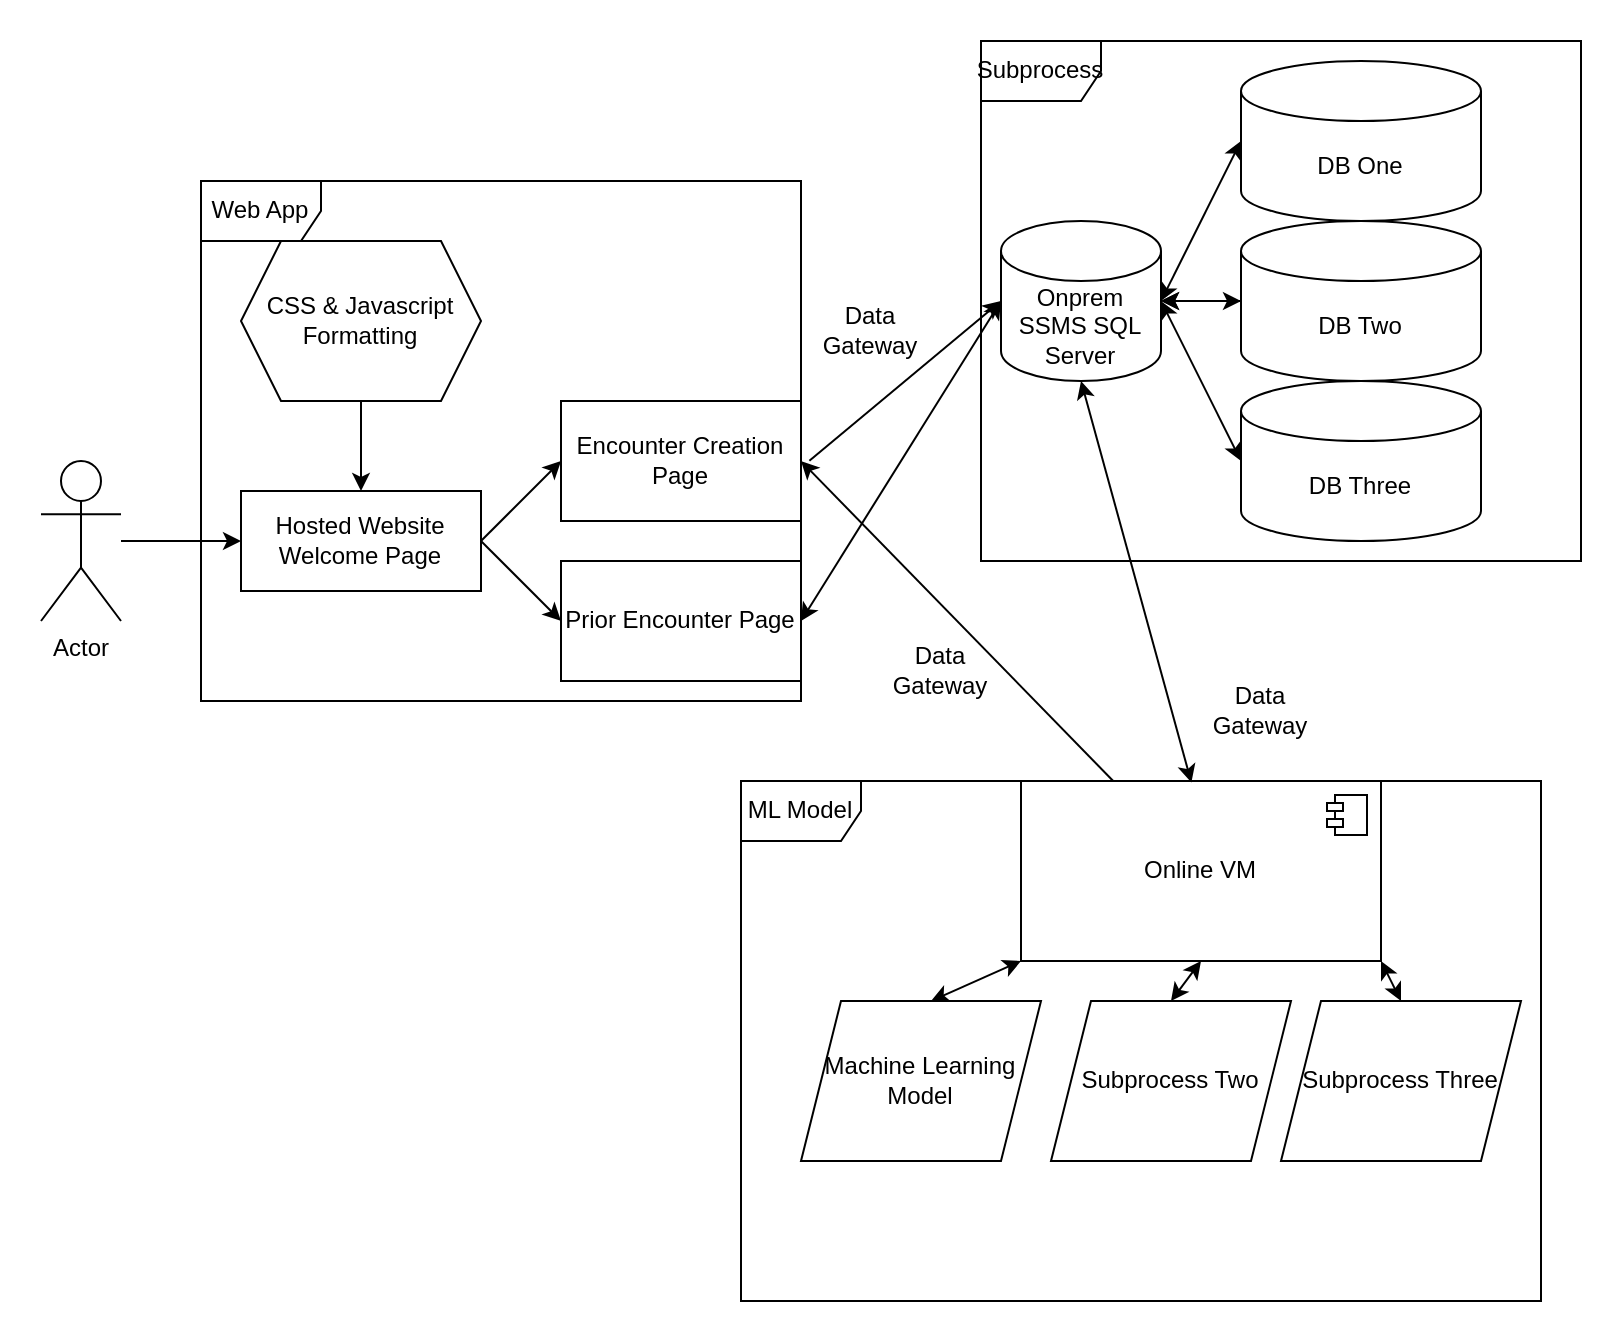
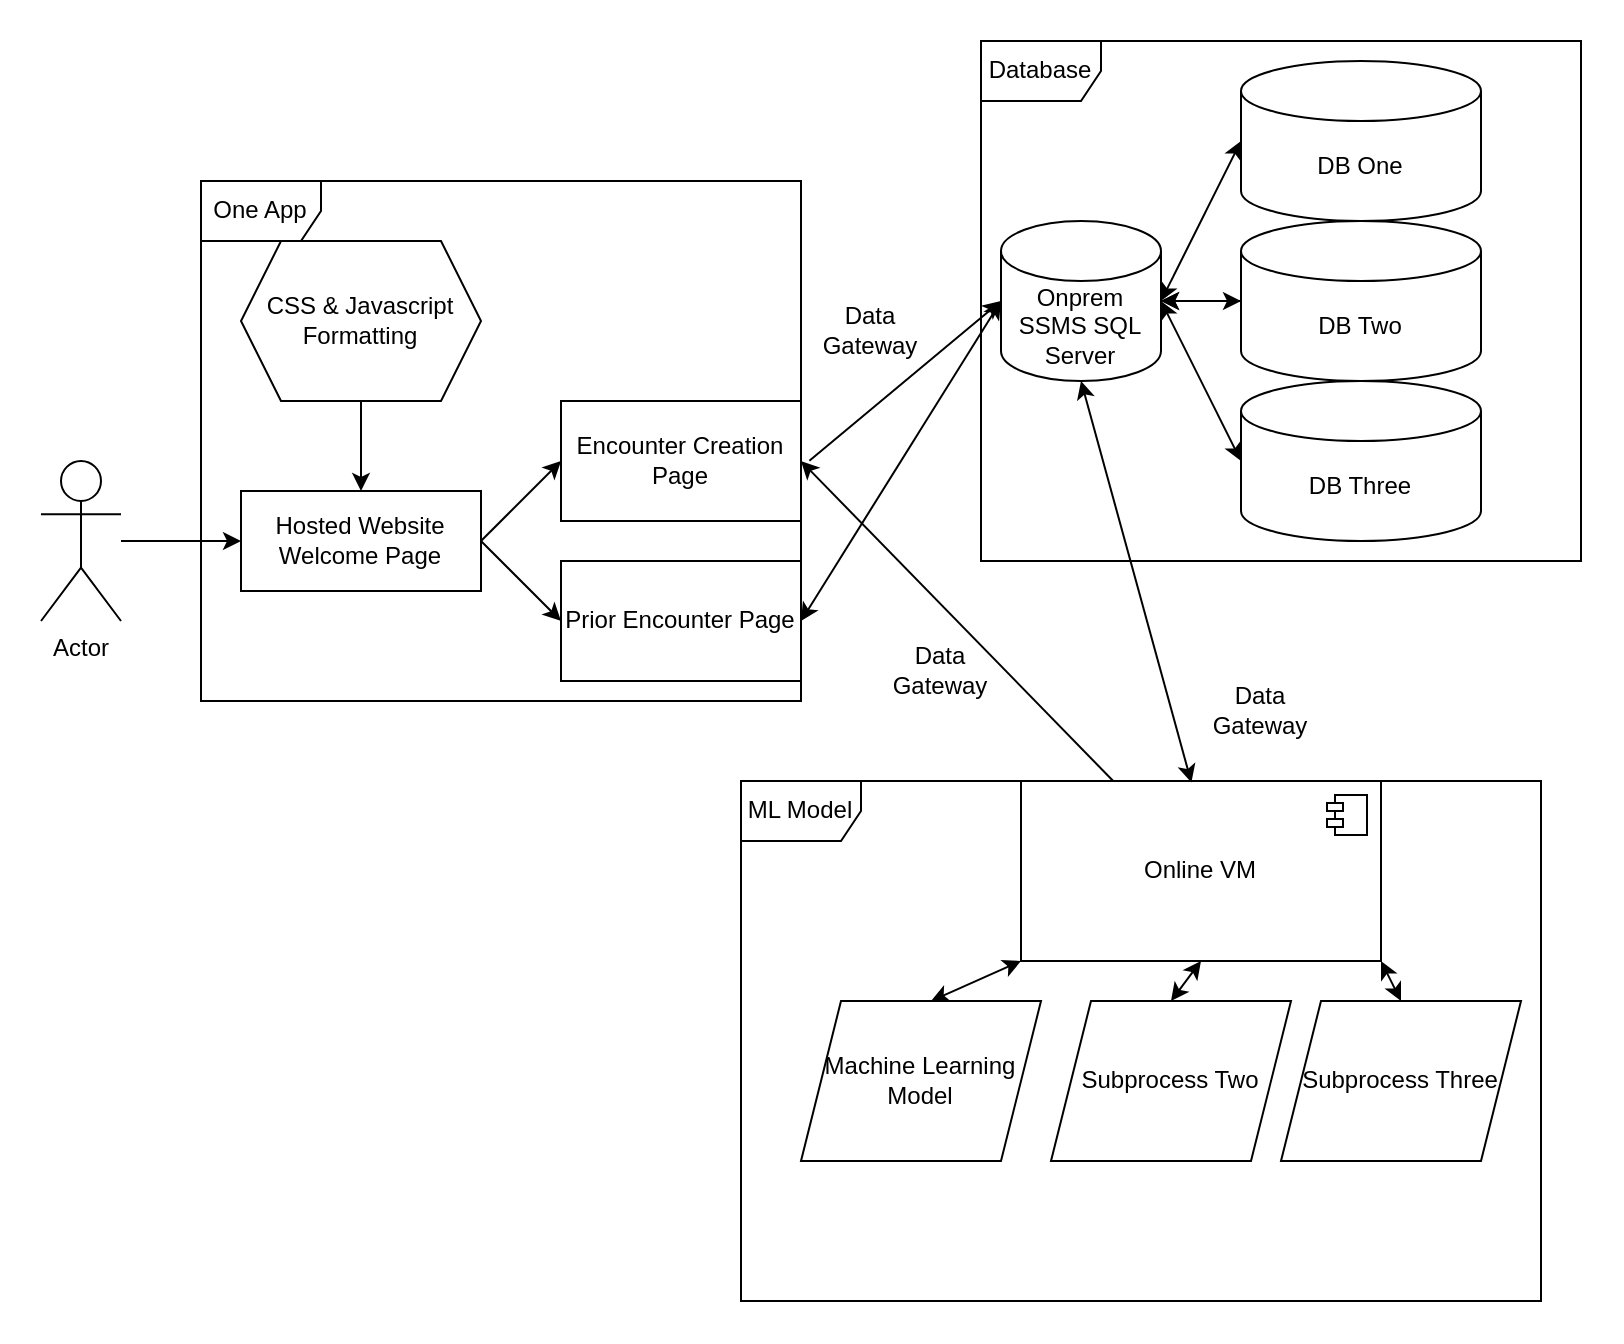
(1041, 71) -> (1041, 71)
(261, 211) -> (261, 211)
